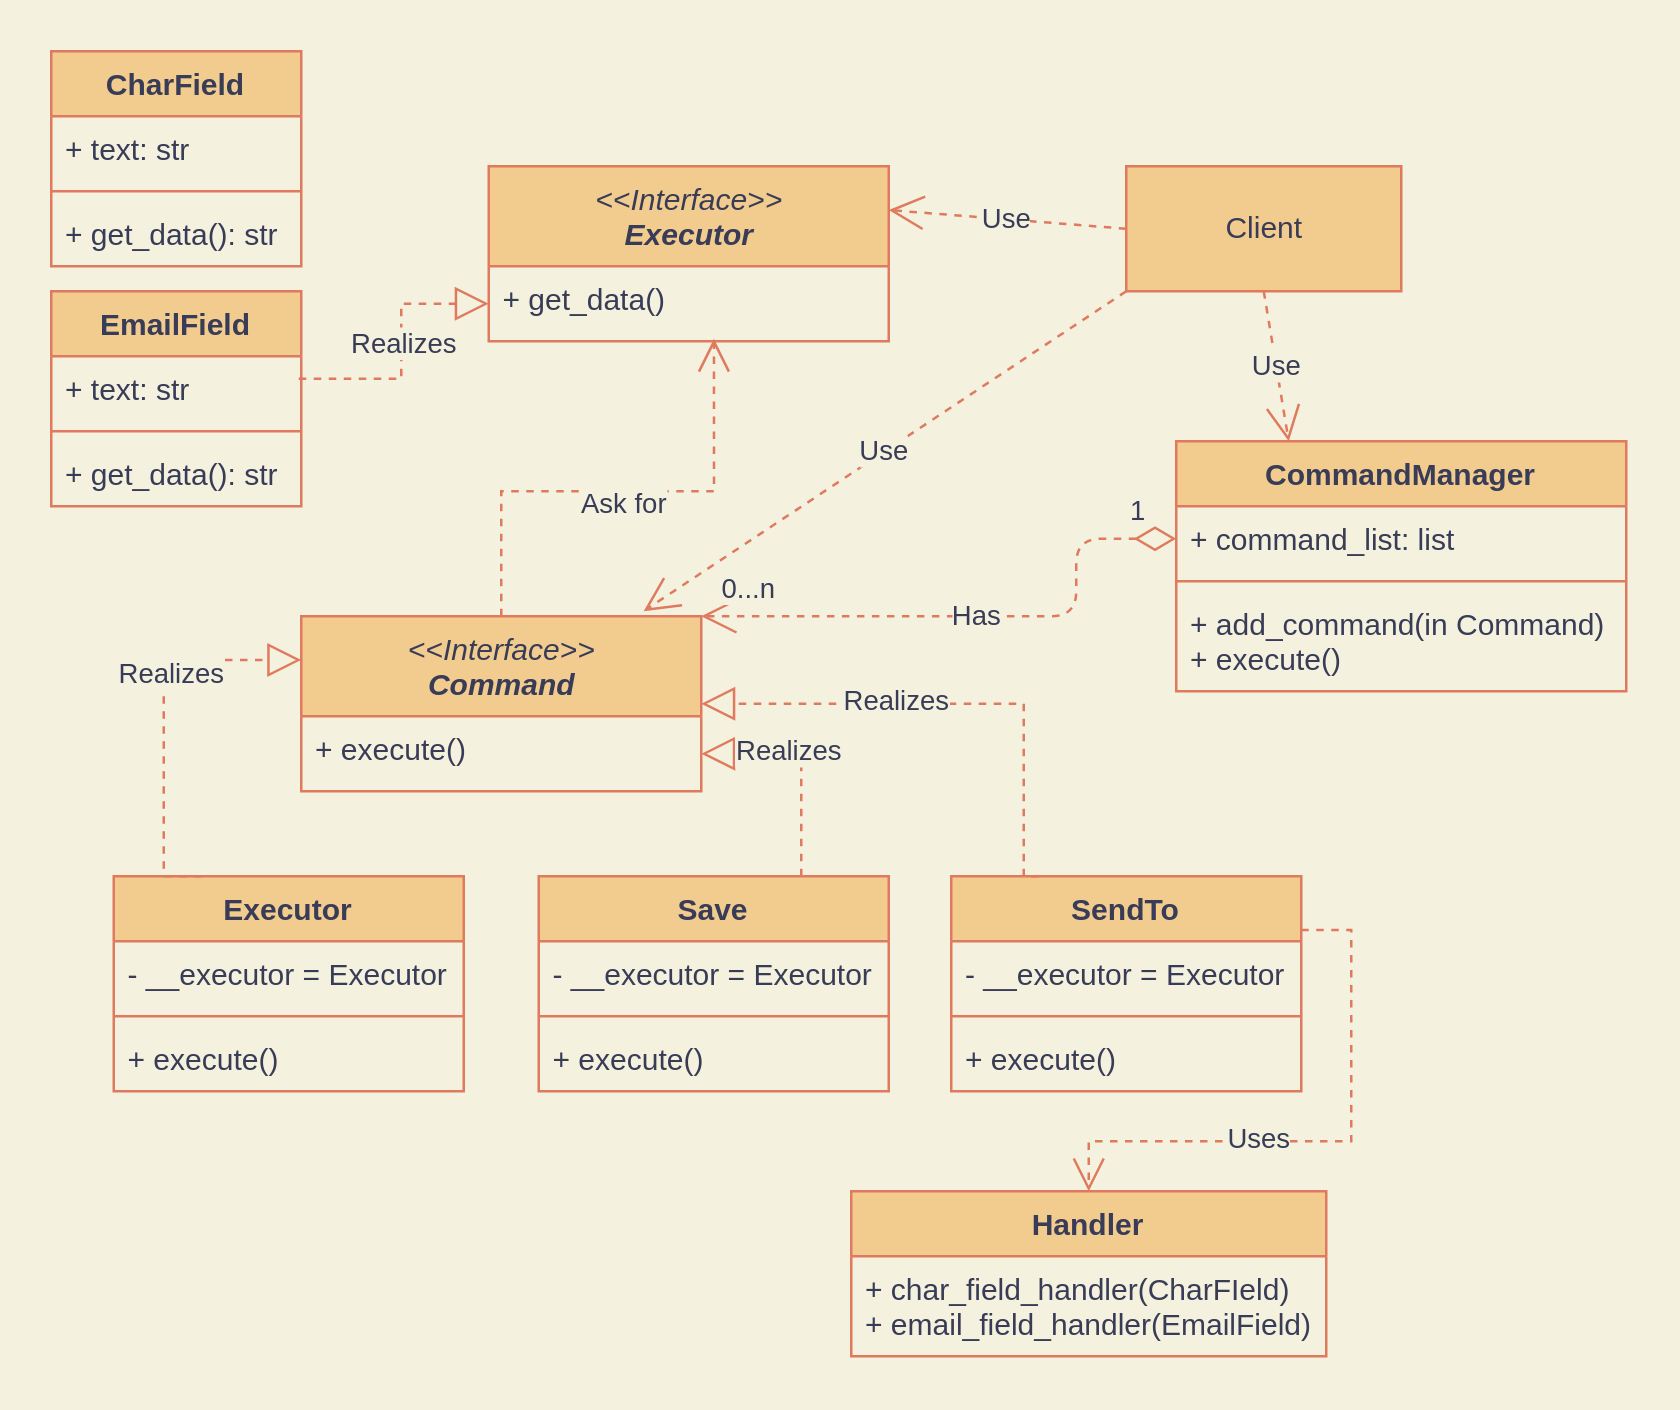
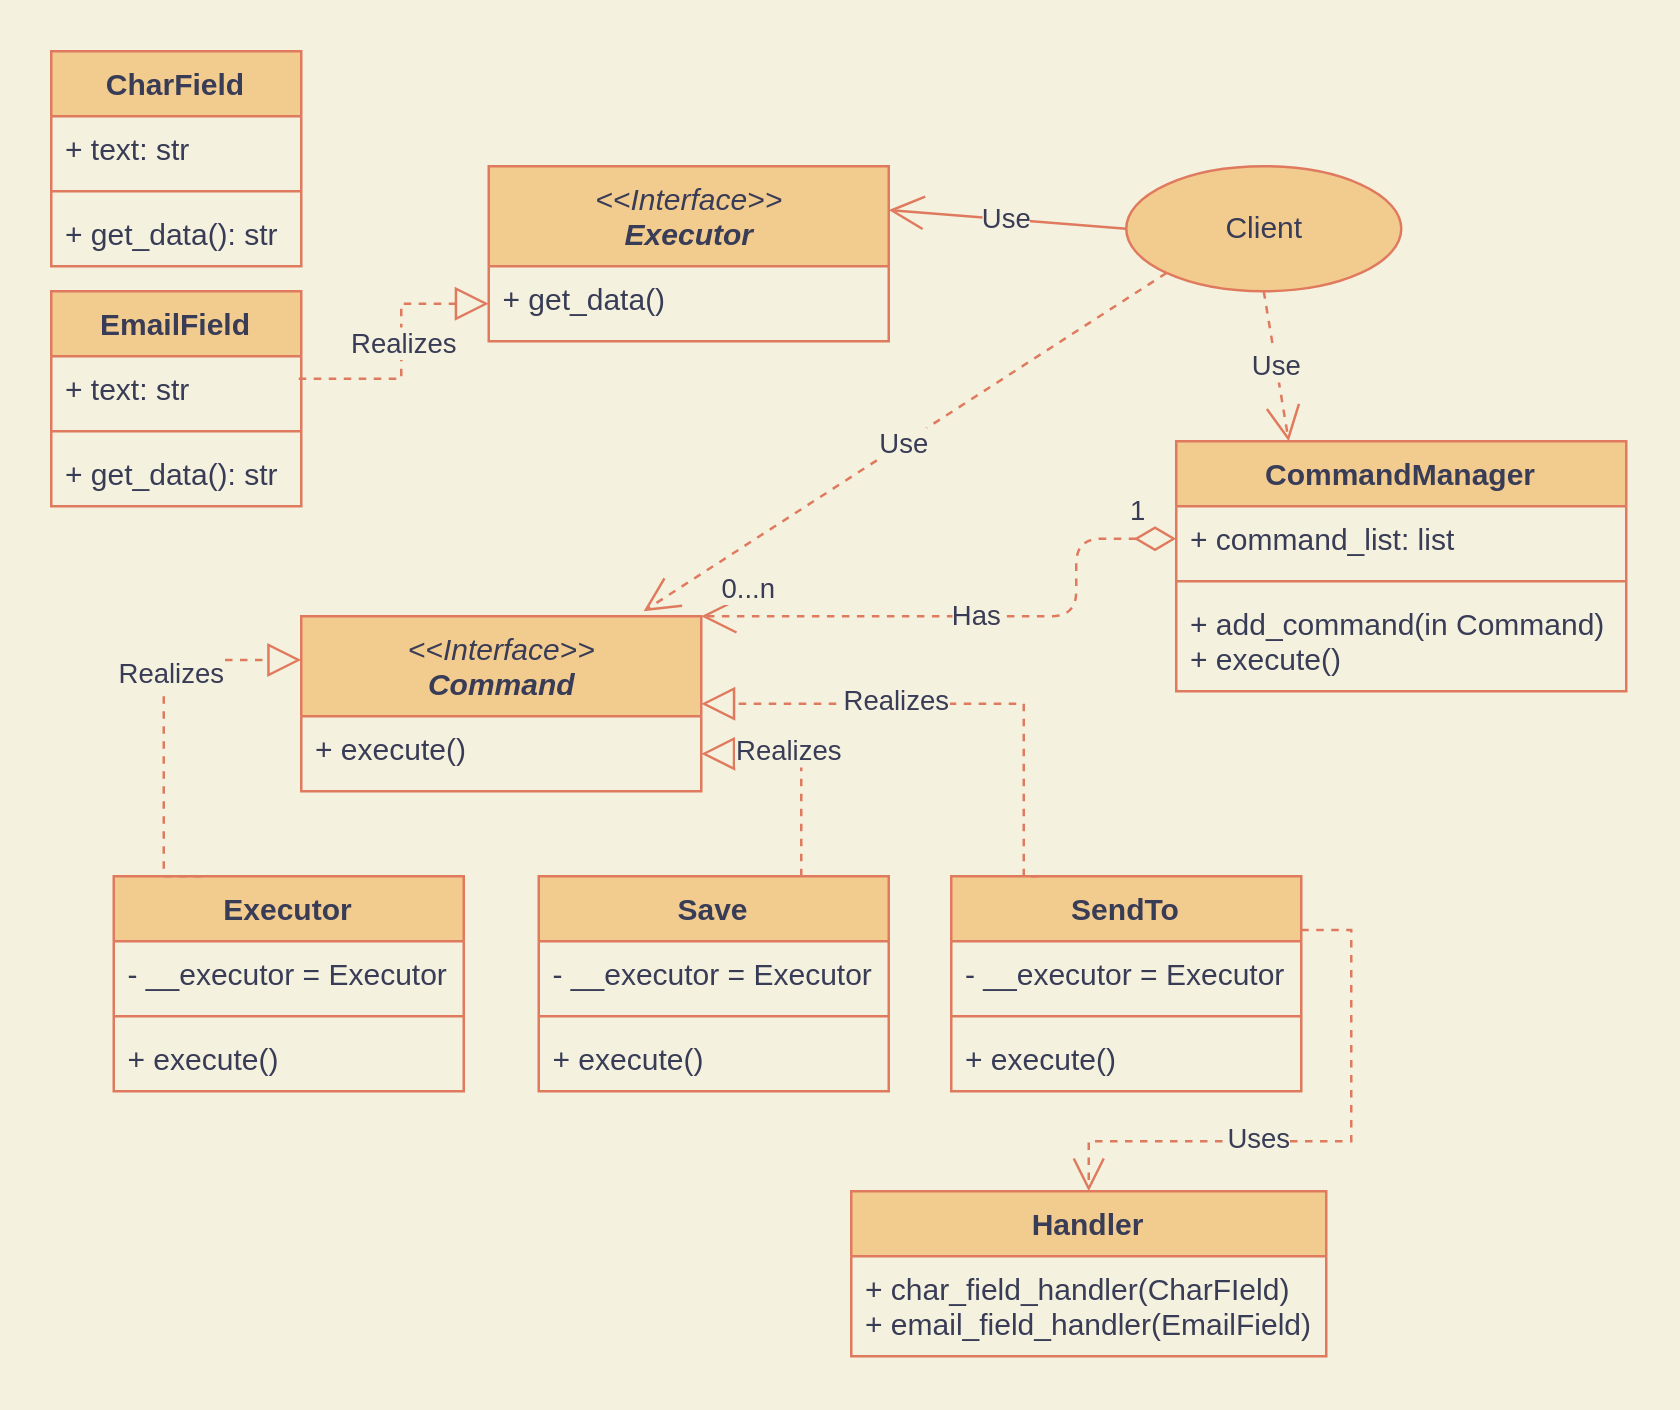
(1079, 225) -> (1079, 225)
(1264, 229) -> (1264, 229)
(501, 517) -> none
